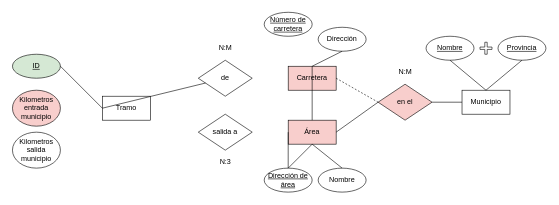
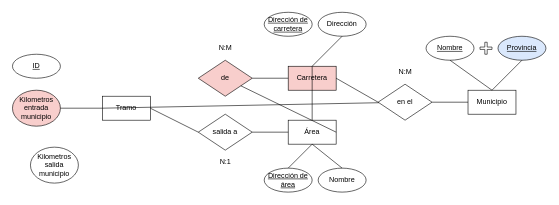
(288, 24) -> (288, 24)
(342, 39) -> (342, 24)
(522, 48) -> (522, 48)
(36, 66) -> (36, 66)
(225, 78) -> (225, 78)
none -> (270, 78)
(80, 86) -> (131, 108)
(356, 89) -> (356, 89)
(158, 95) -> (80, 108)
(405, 102) -> (405, 102)
(486, 102) -> (492, 102)
(356, 118) -> (289, 109)
none -> (174, 120)
(312, 132) -> (312, 132)
(288, 148) -> (270, 132)
(36, 150) -> (54, 165)
(226, 162) -> (226, 162)
